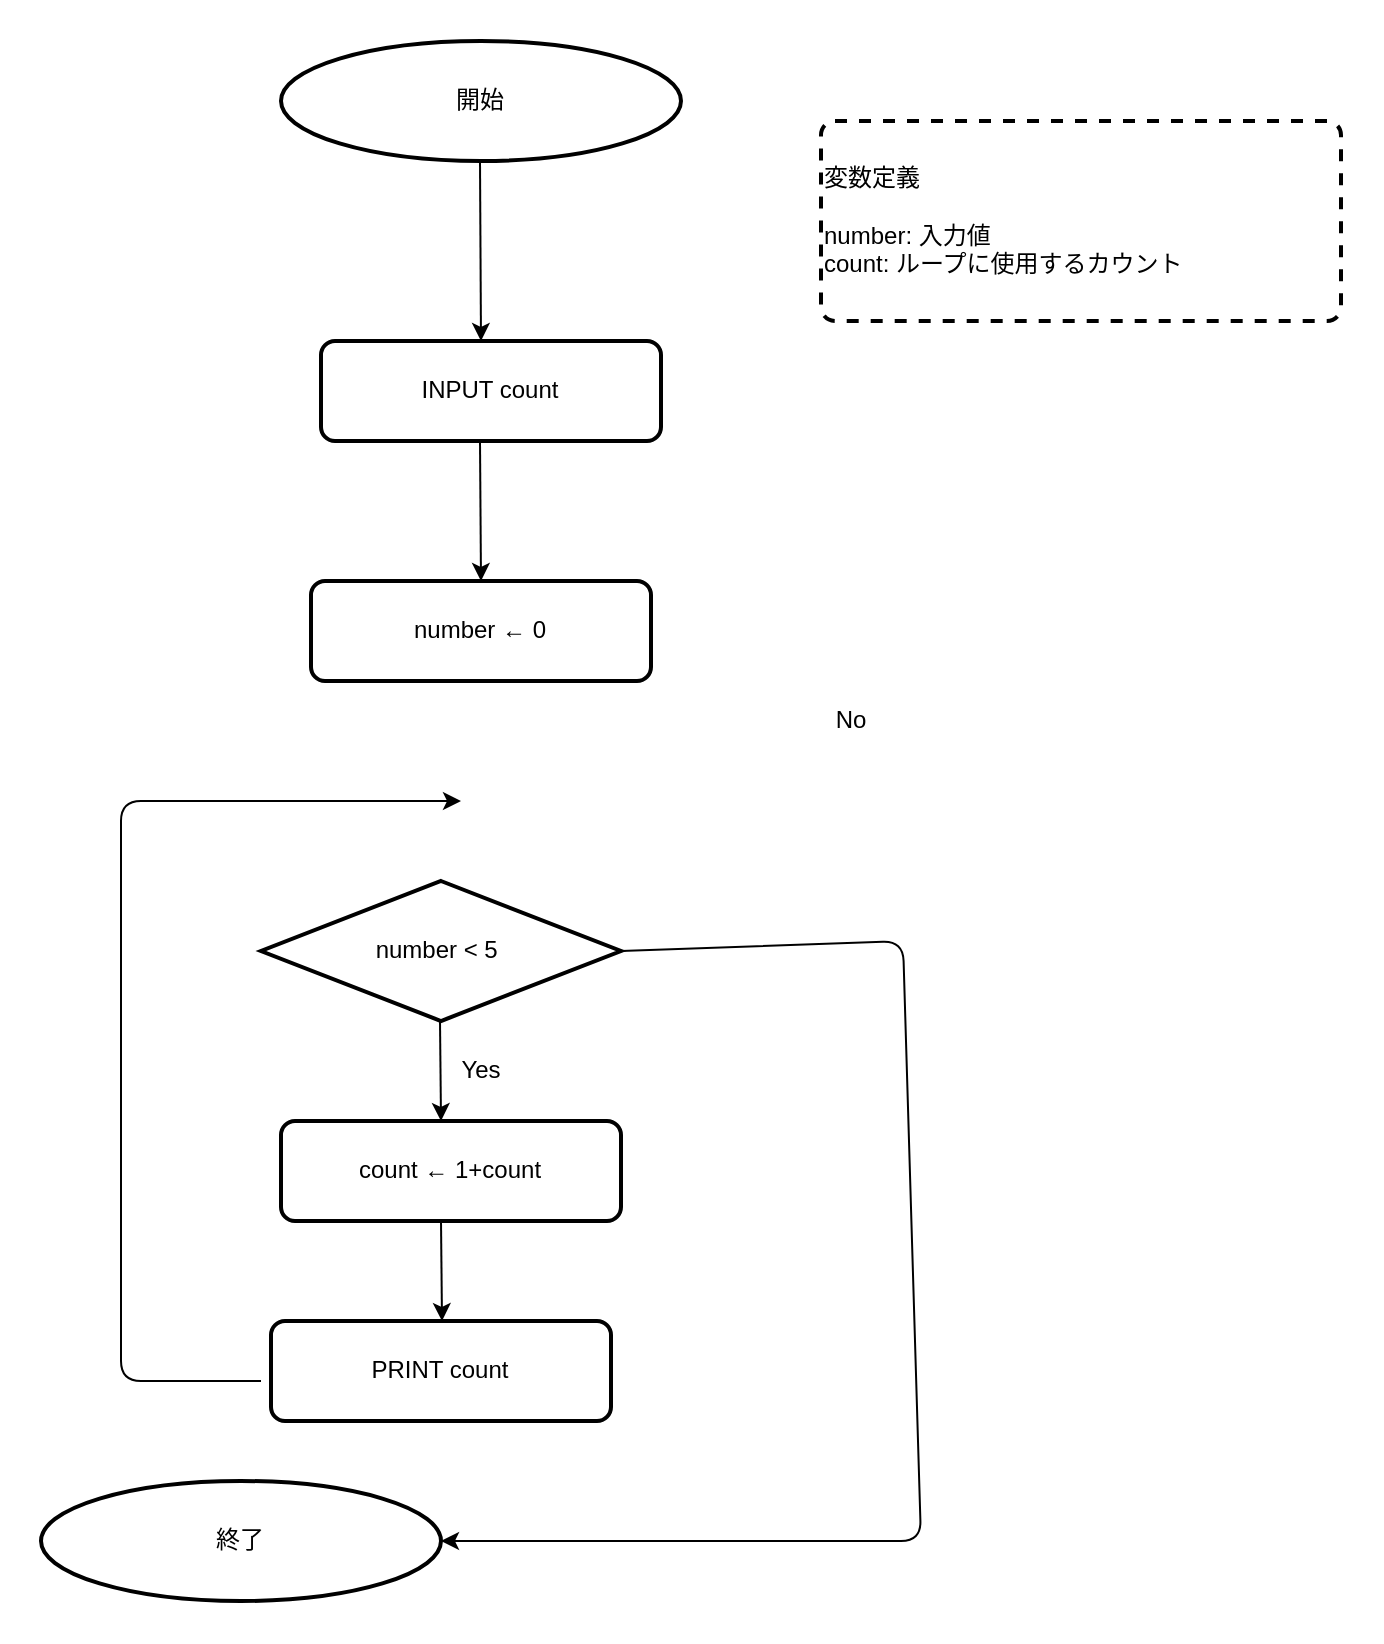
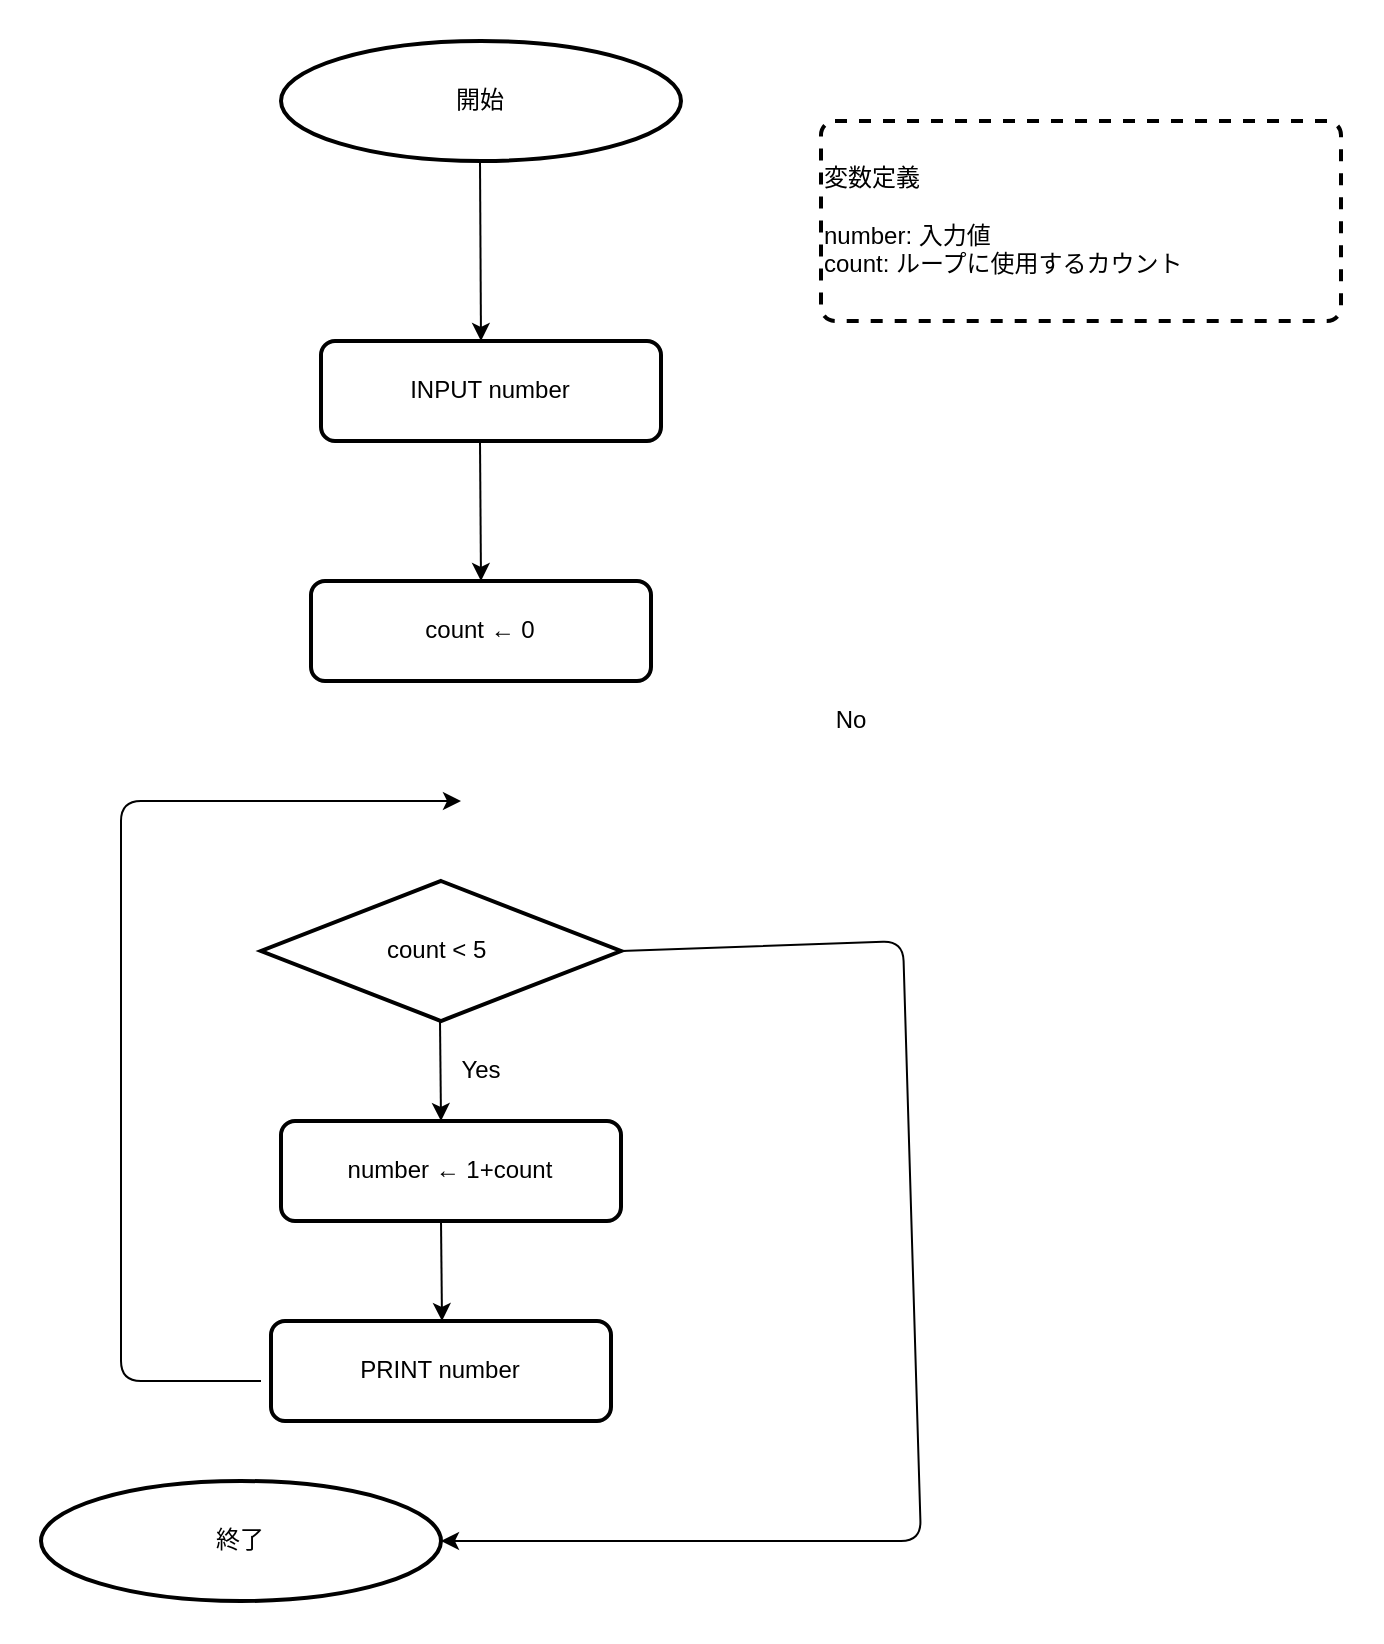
(491, 391) -> (491, 391)
(481, 631) -> (481, 631)
(441, 951) -> (441, 951)
(451, 1171) -> (451, 1171)
(441, 1371) -> (441, 1371)
